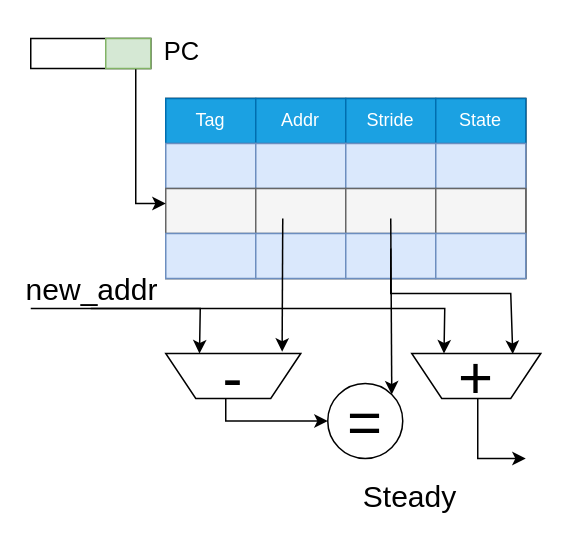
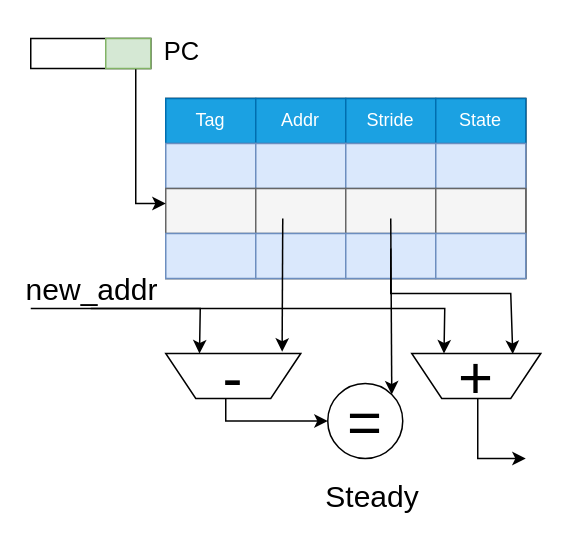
(410, 496) -> (373, 496)
